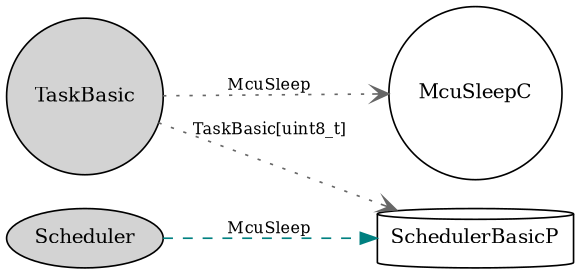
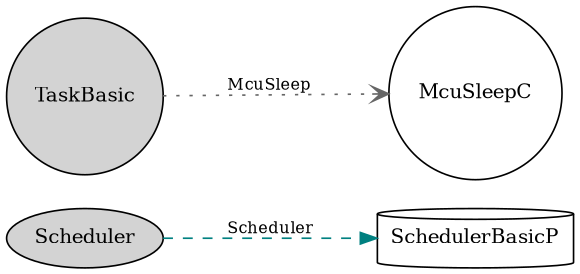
(270, 163) -> none
(270, 229) -> (270, 229)
